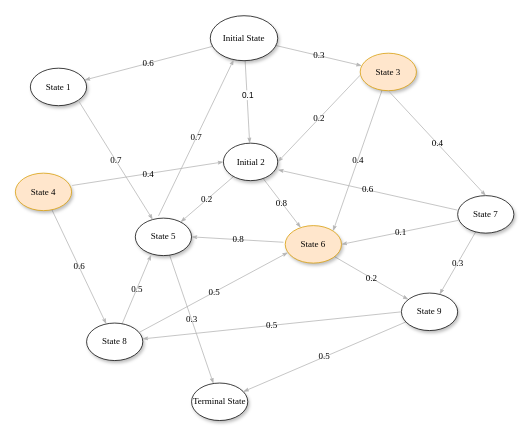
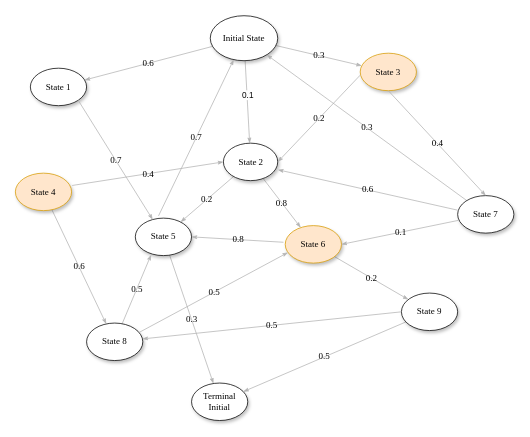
(358, 159) -> none
(251, 162) -> (251, 162)
(458, 262) -> (367, 127)
(220, 402) -> (220, 402)
